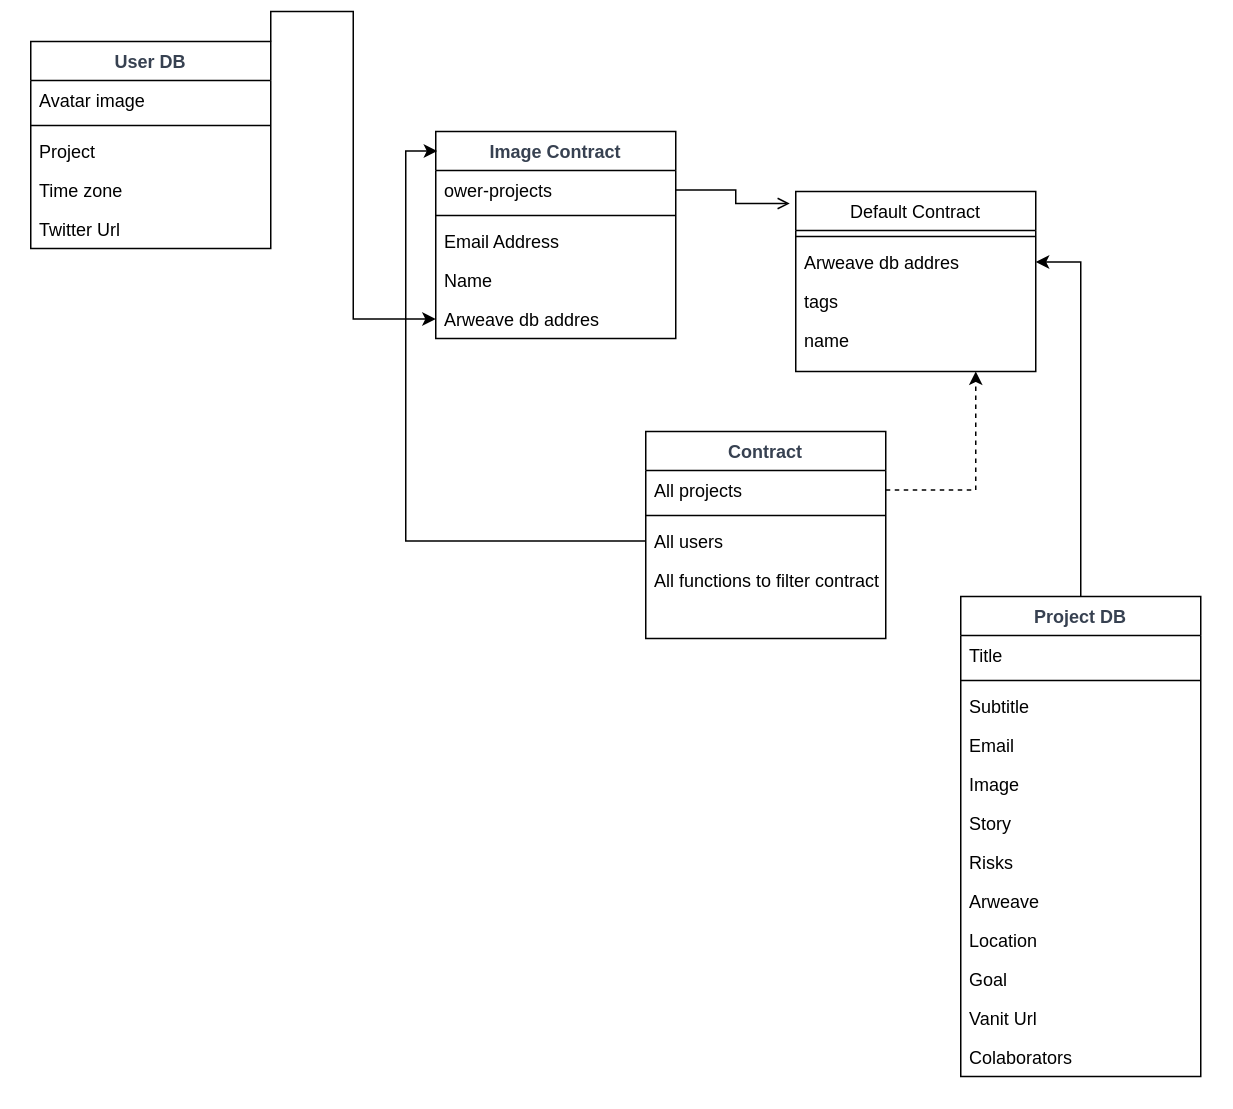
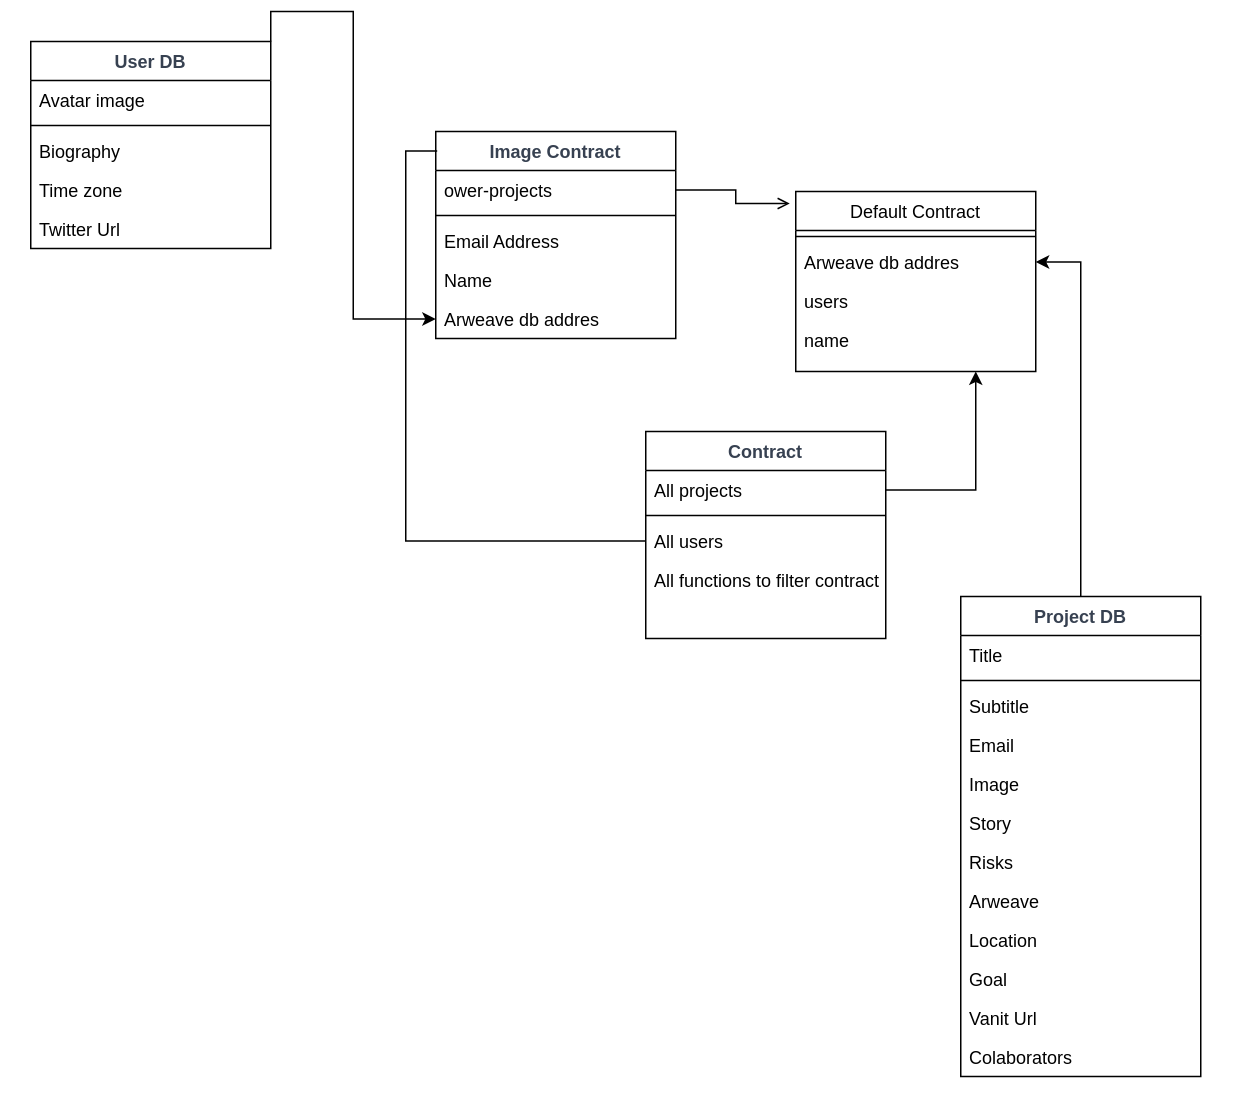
(426, 151) -> (429, 151)
(74, 152) -> (82, 152)
(824, 302) -> (829, 302)
(976, 480) -> (976, 480)
